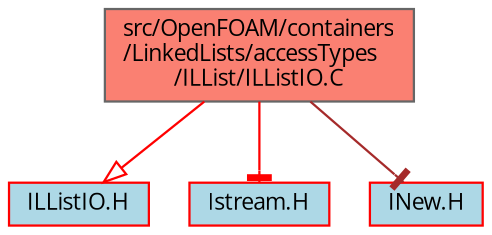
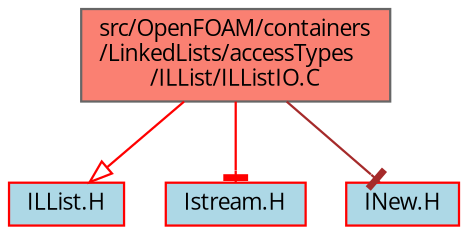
(79, 204) -> (67, 204)
